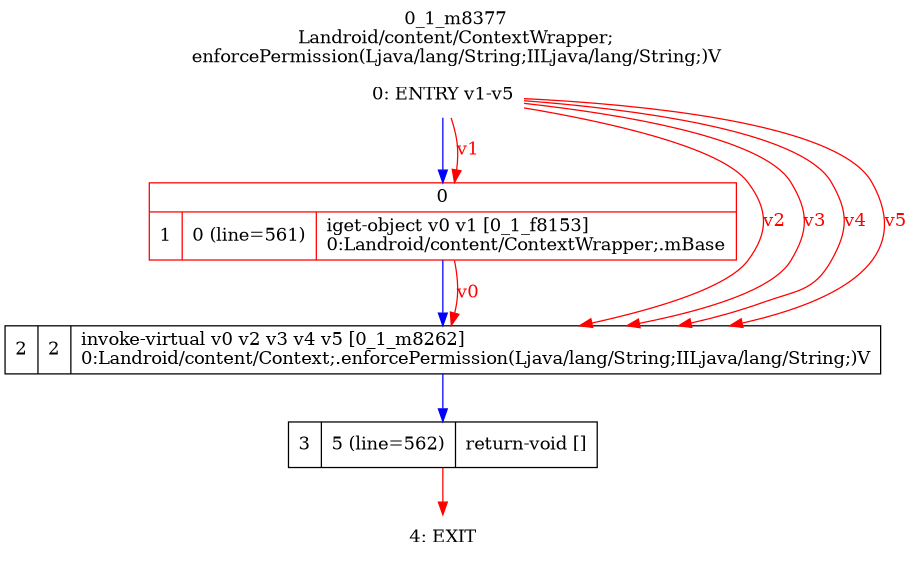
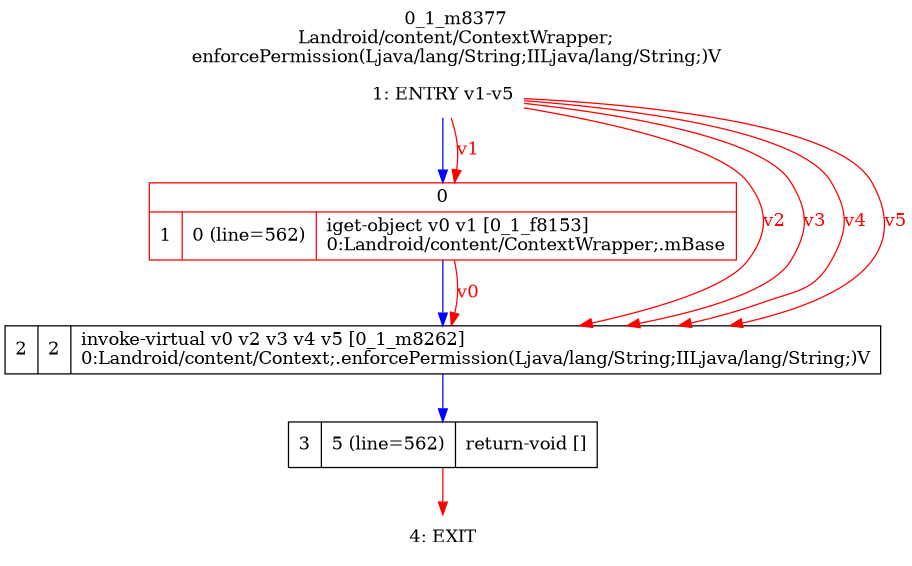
(443, 95) -> (443, 95)
(249, 235) -> (249, 235)
